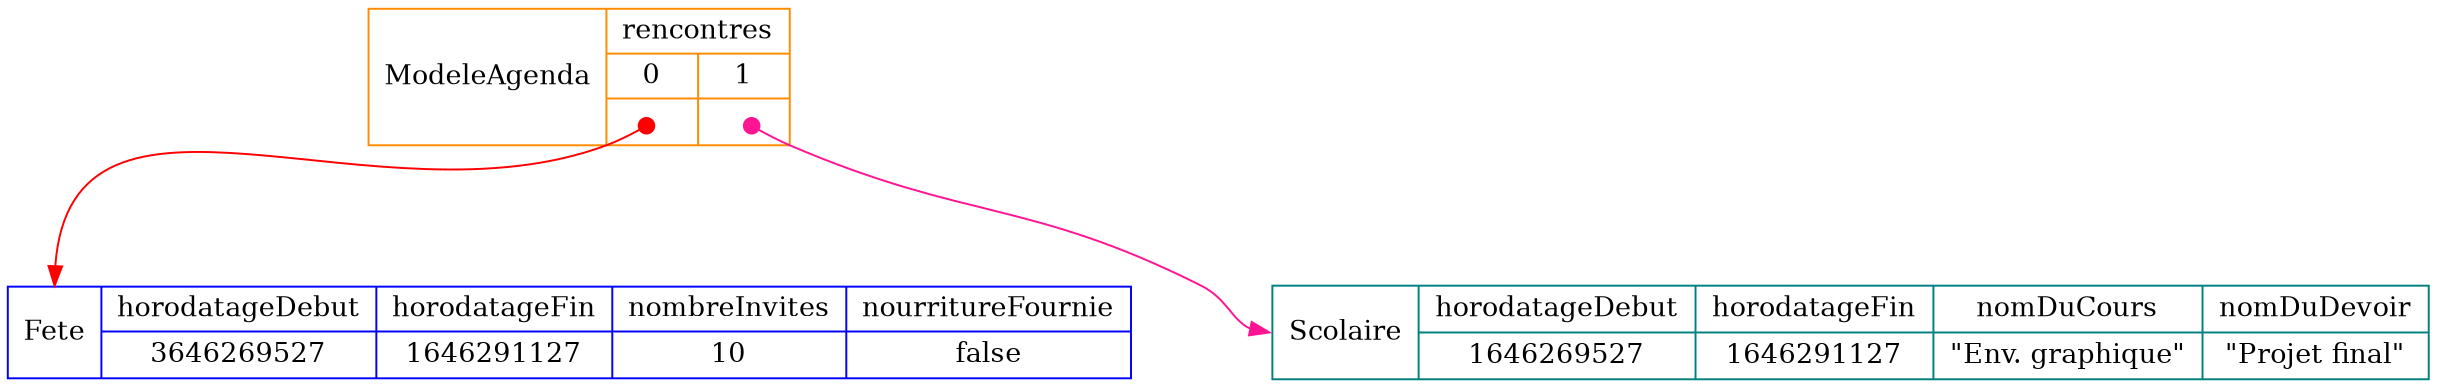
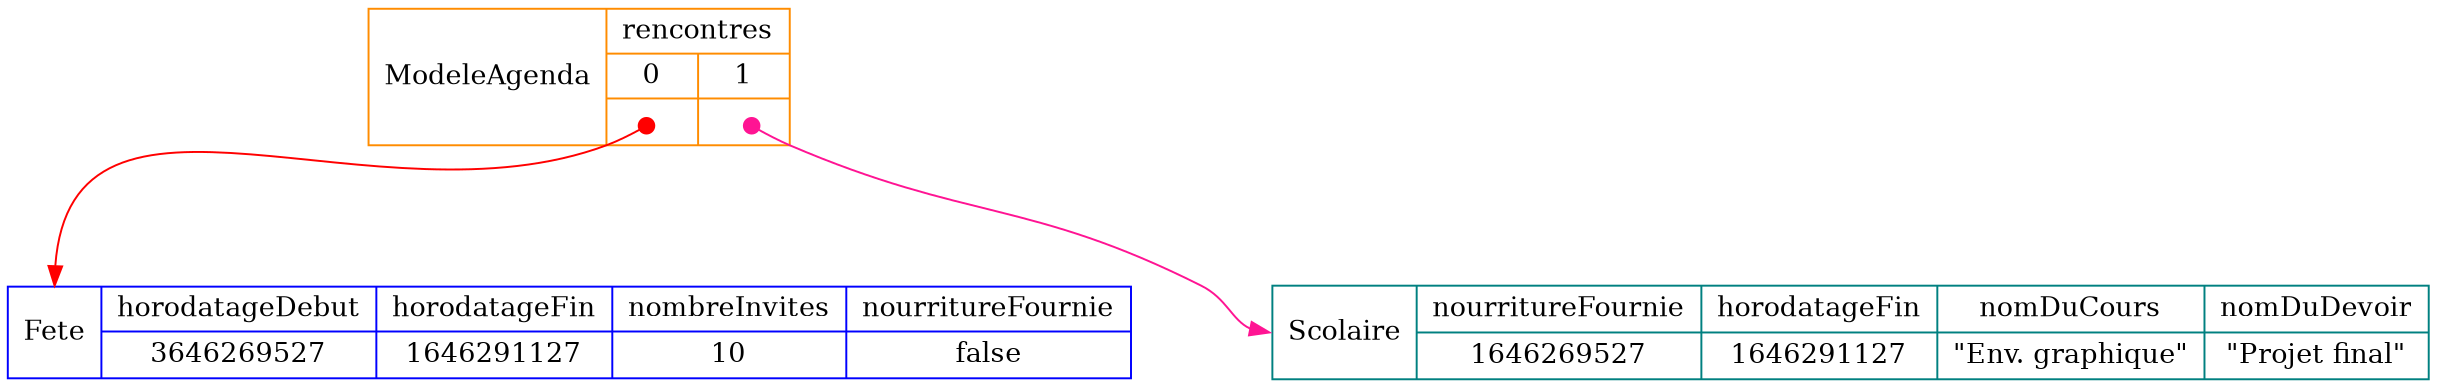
(1557, 308) -> (1559, 308)
